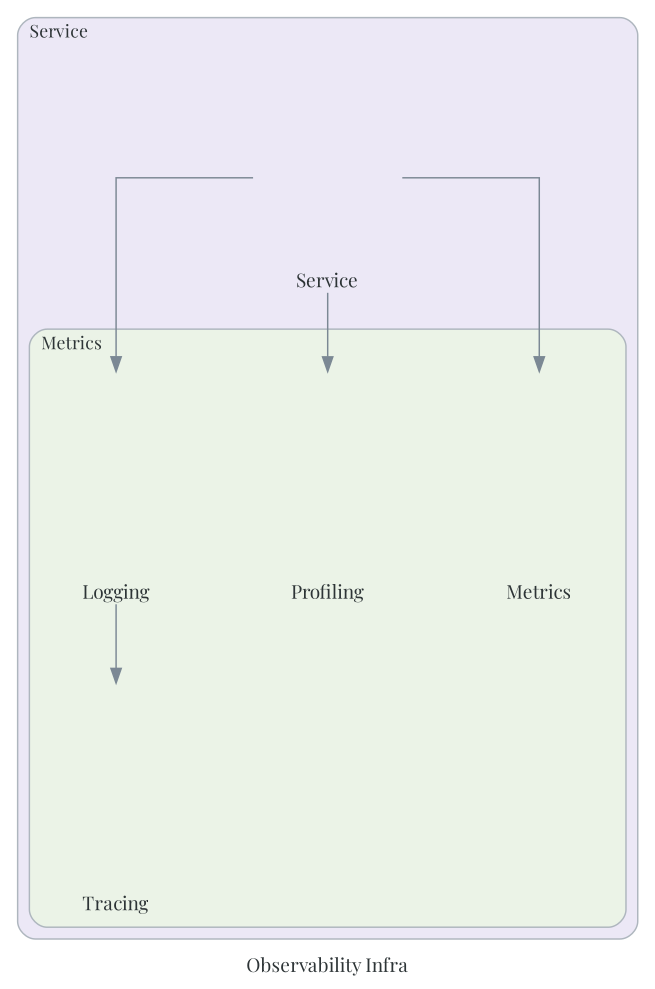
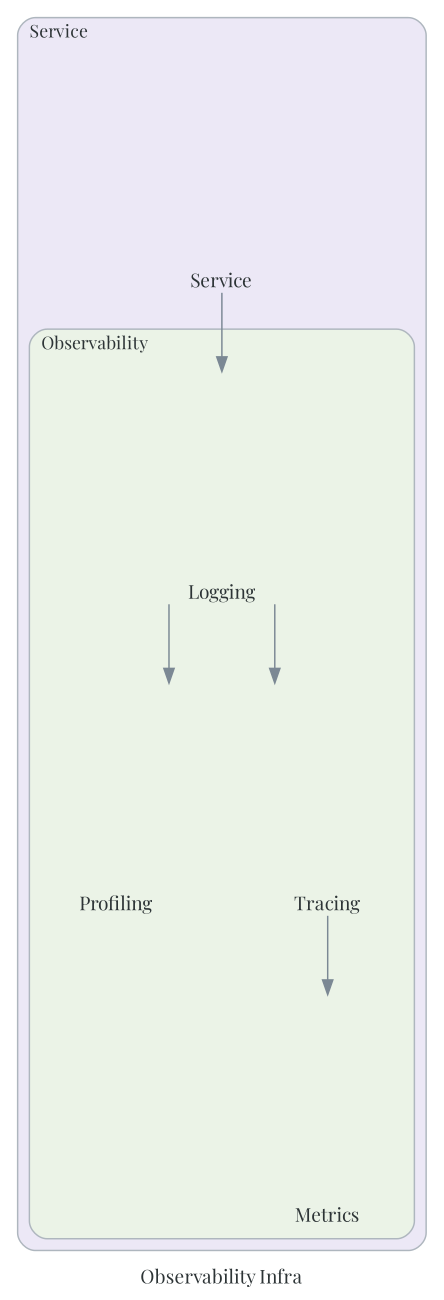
(539, 199) -> (328, 948)
(328, 320) -> (169, 636)
(72, 345) -> (95, 345)
